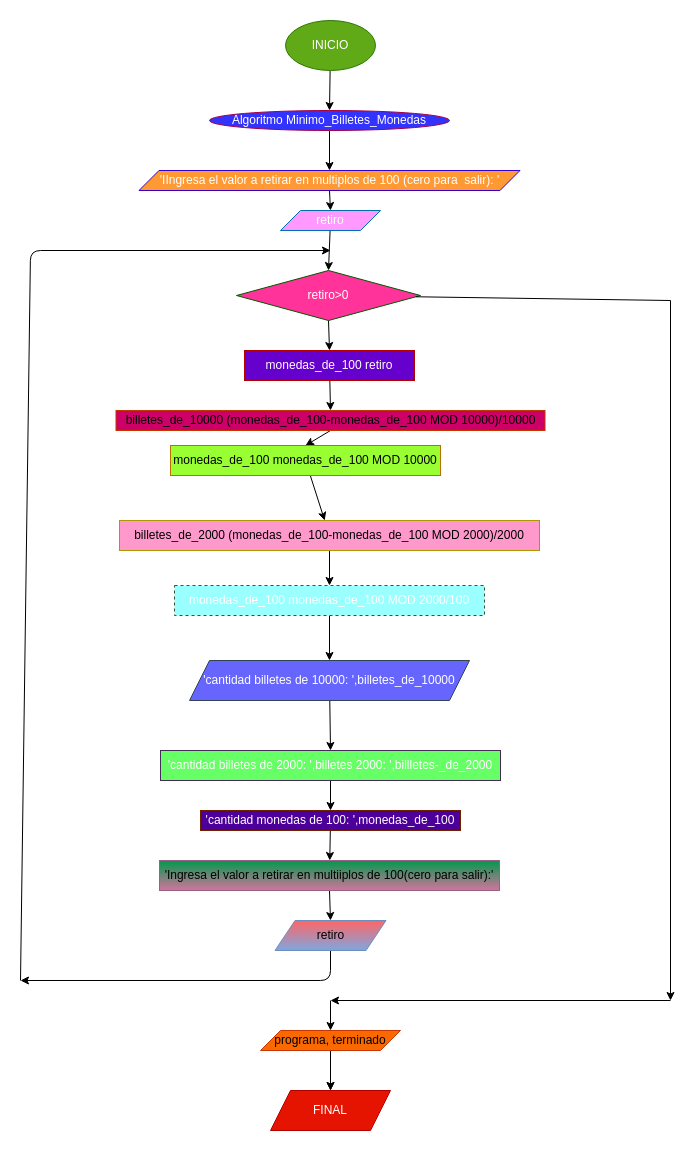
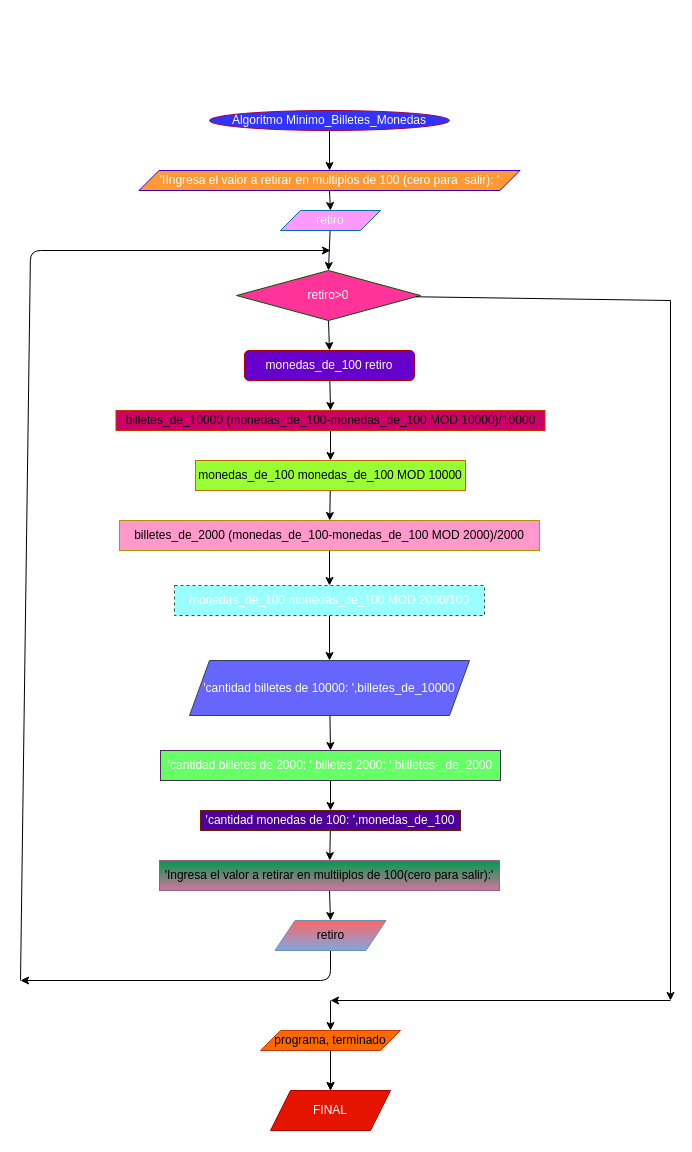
(331, 46) -> none
(330, 87) -> none
(330, 366) -> (330, 366)
(306, 461) -> (331, 476)
(330, 681) -> (330, 688)
